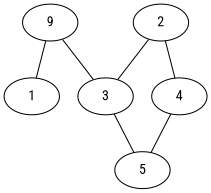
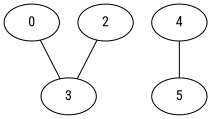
(50, 23) -> (32, 23)
(170, 60) -> none
(32, 96) -> none
(124, 133) -> none
